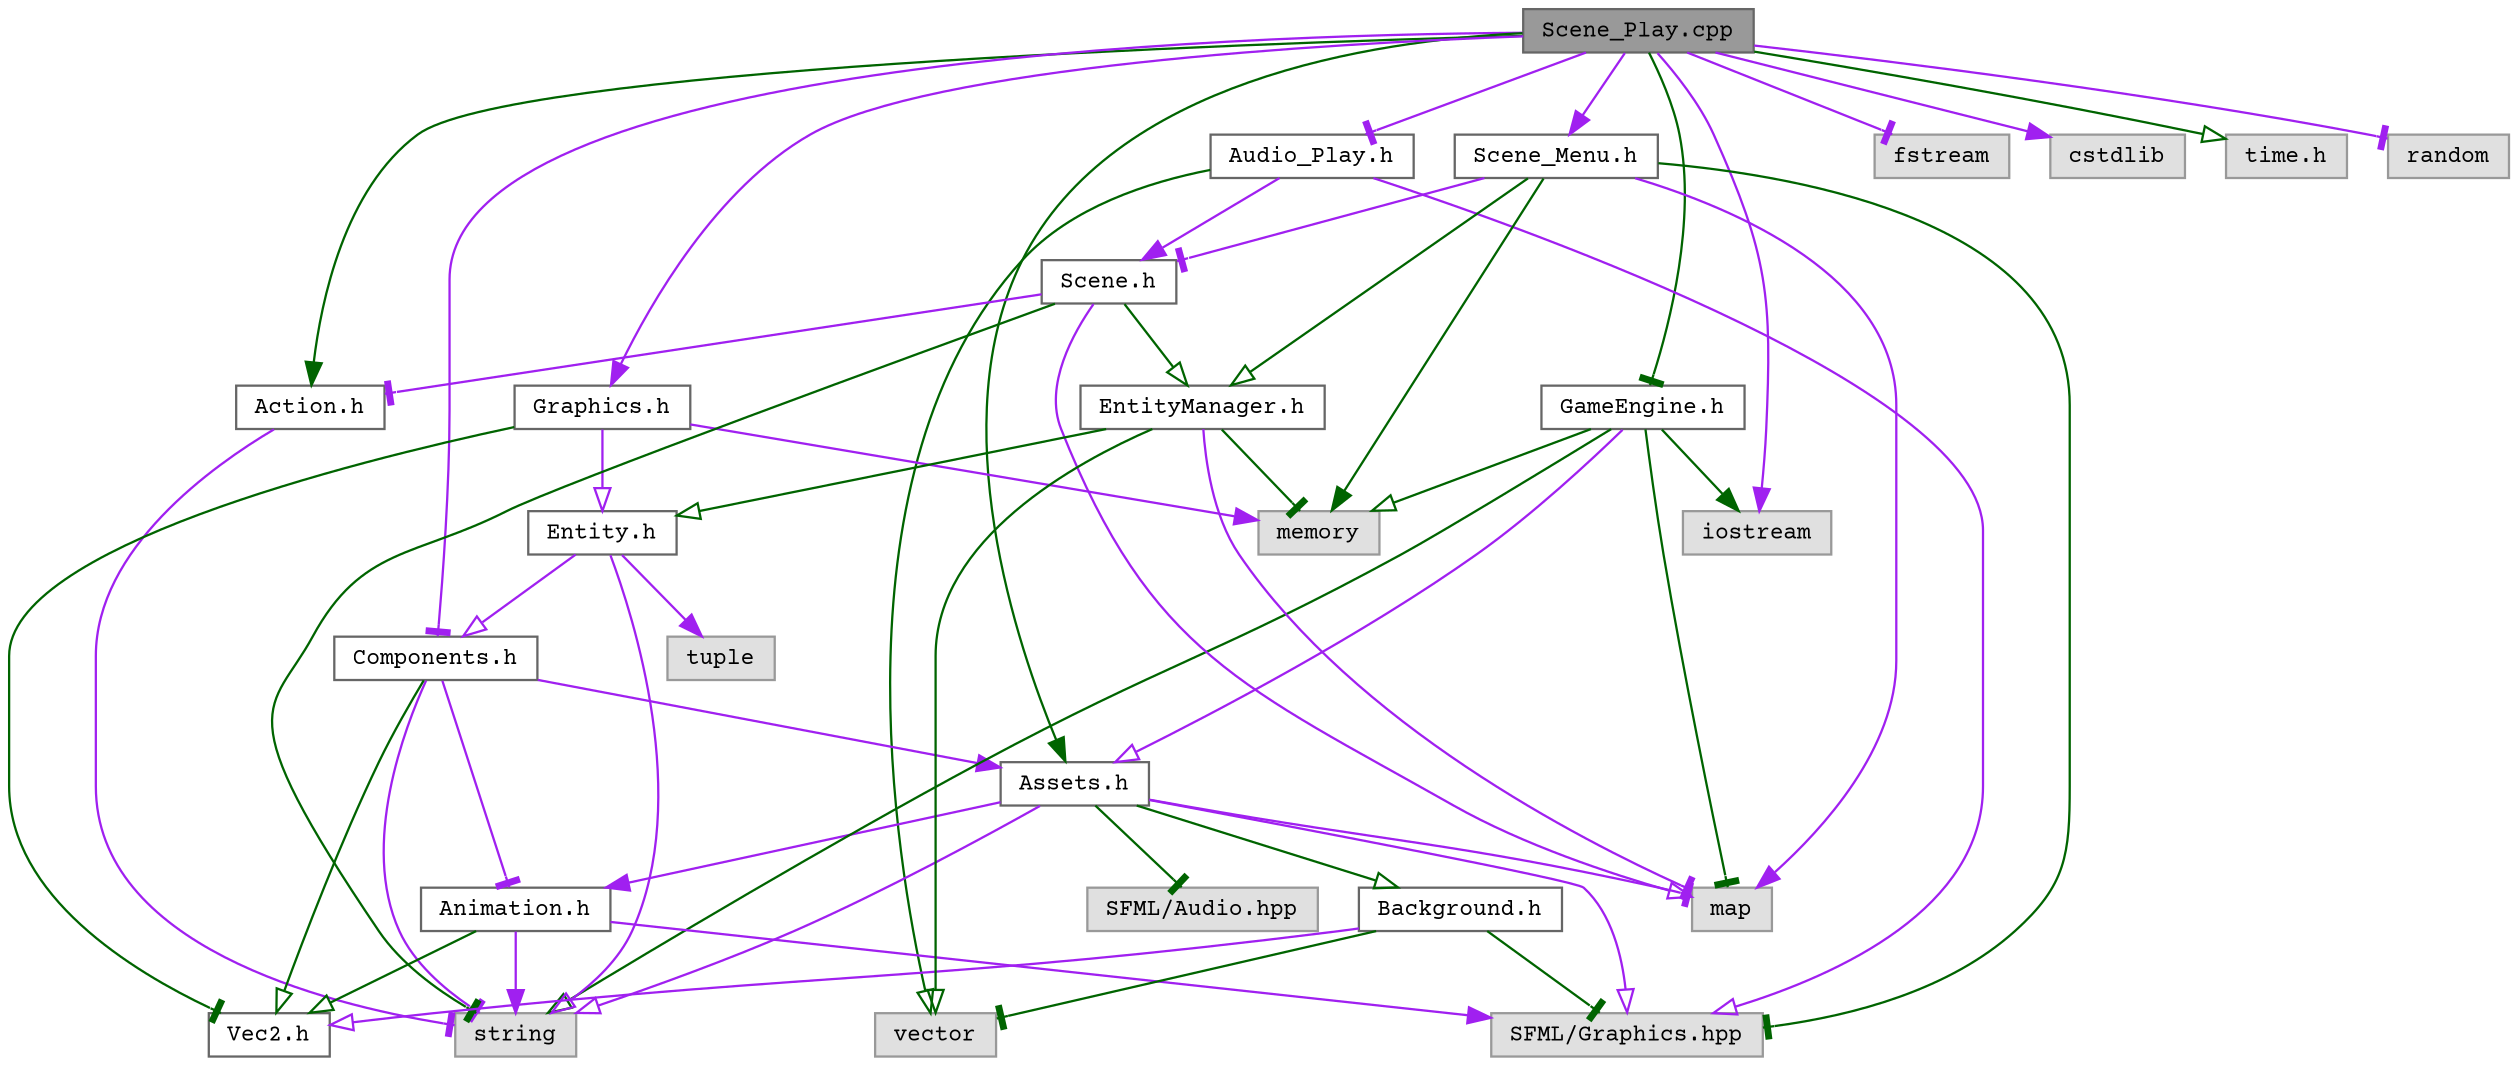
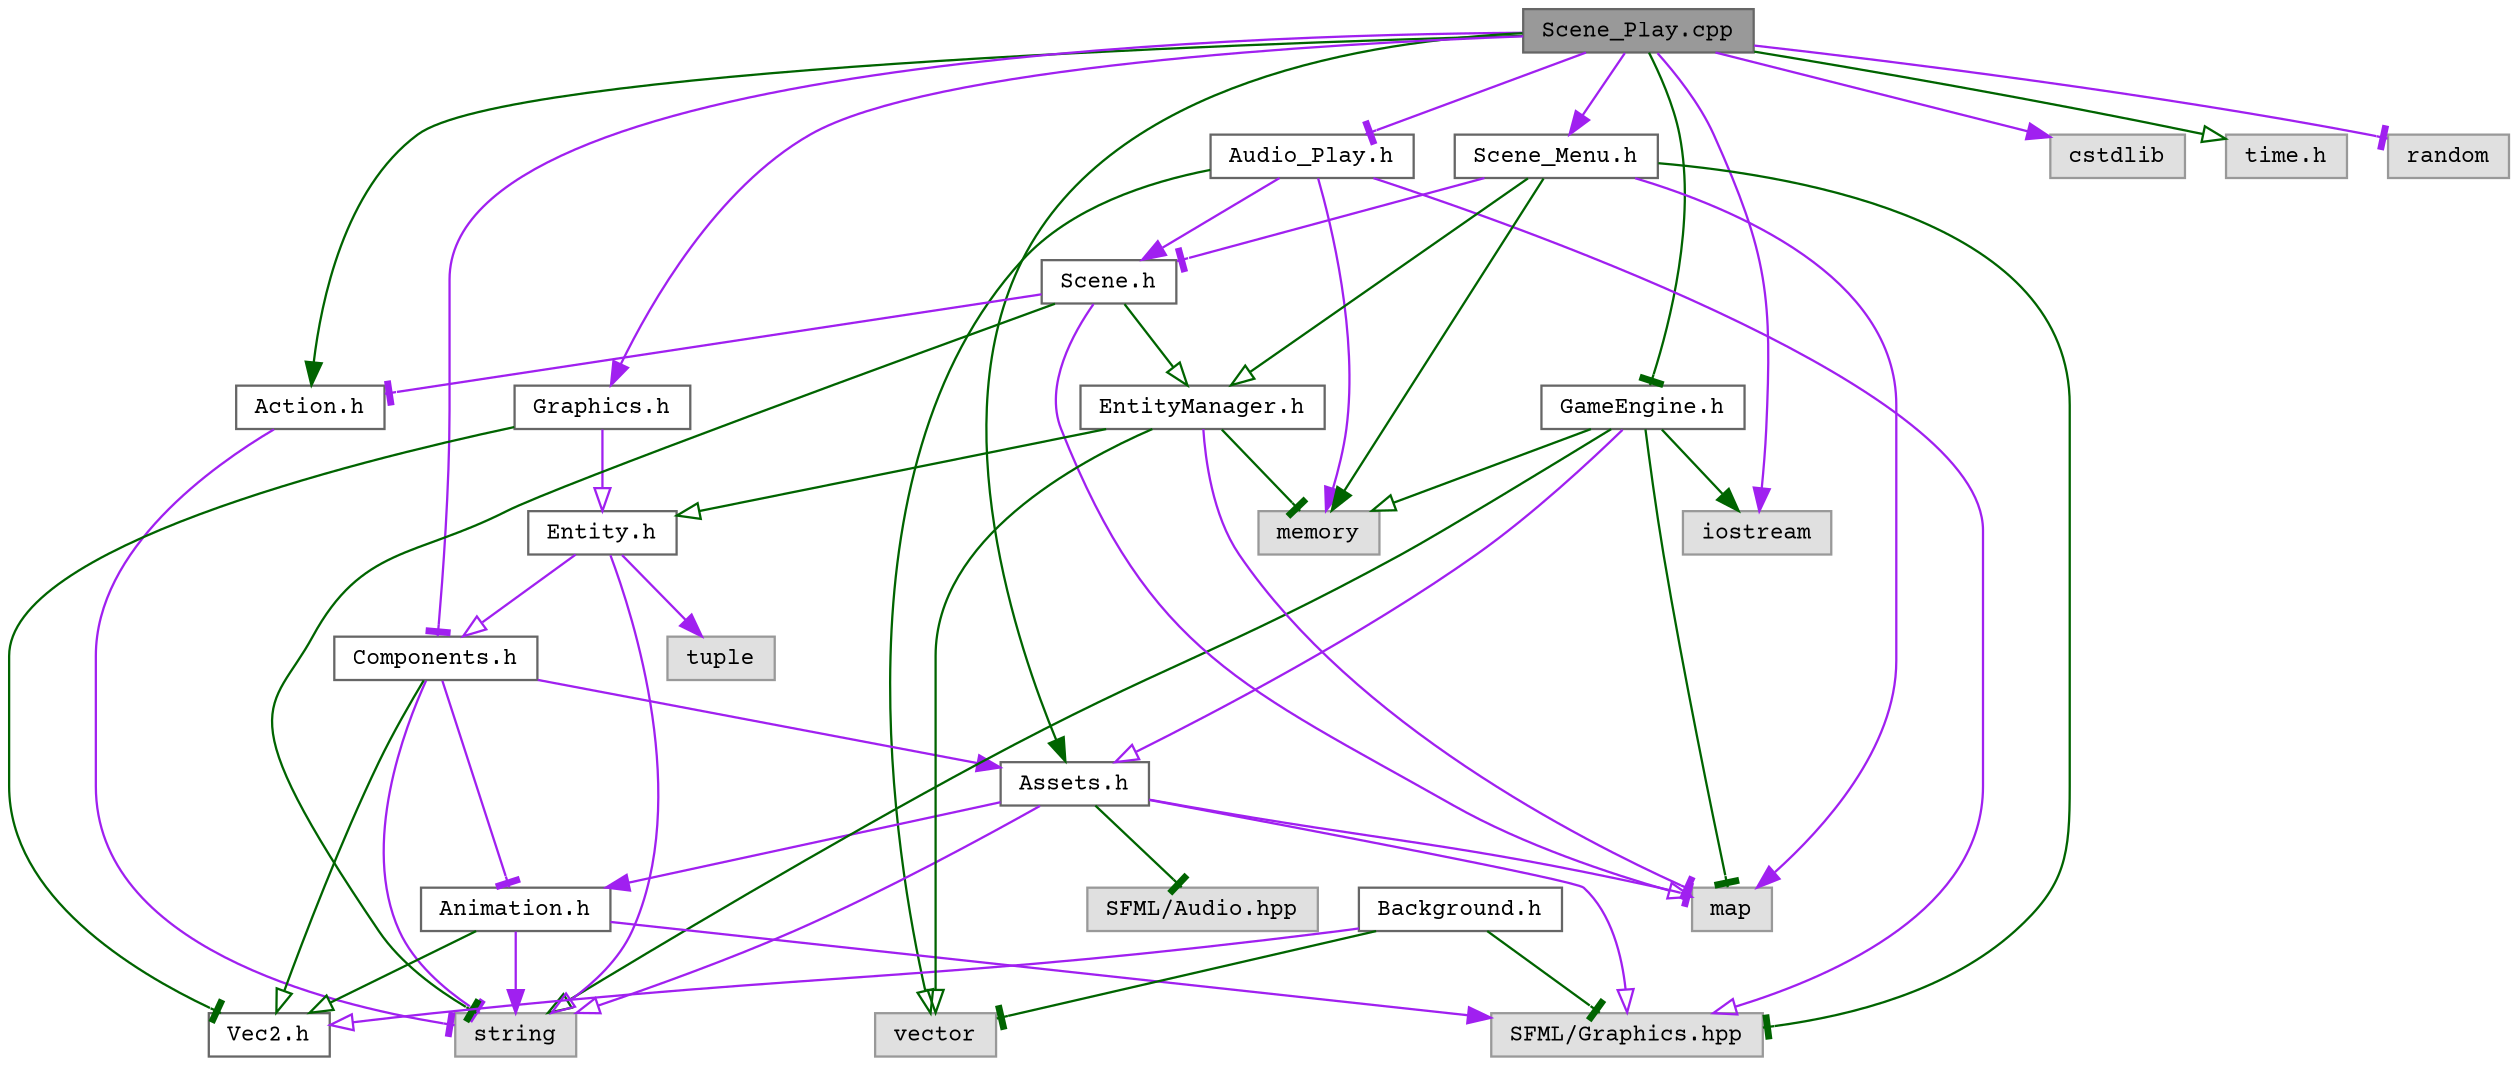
(1942, 156) -> none
(1003, 477) -> (1347, 333)
(1256, 843) -> none
